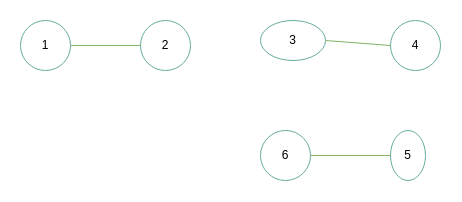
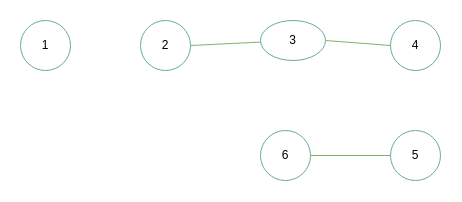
none -> (226, 44)
(106, 46) -> none
(408, 156) -> (416, 156)
